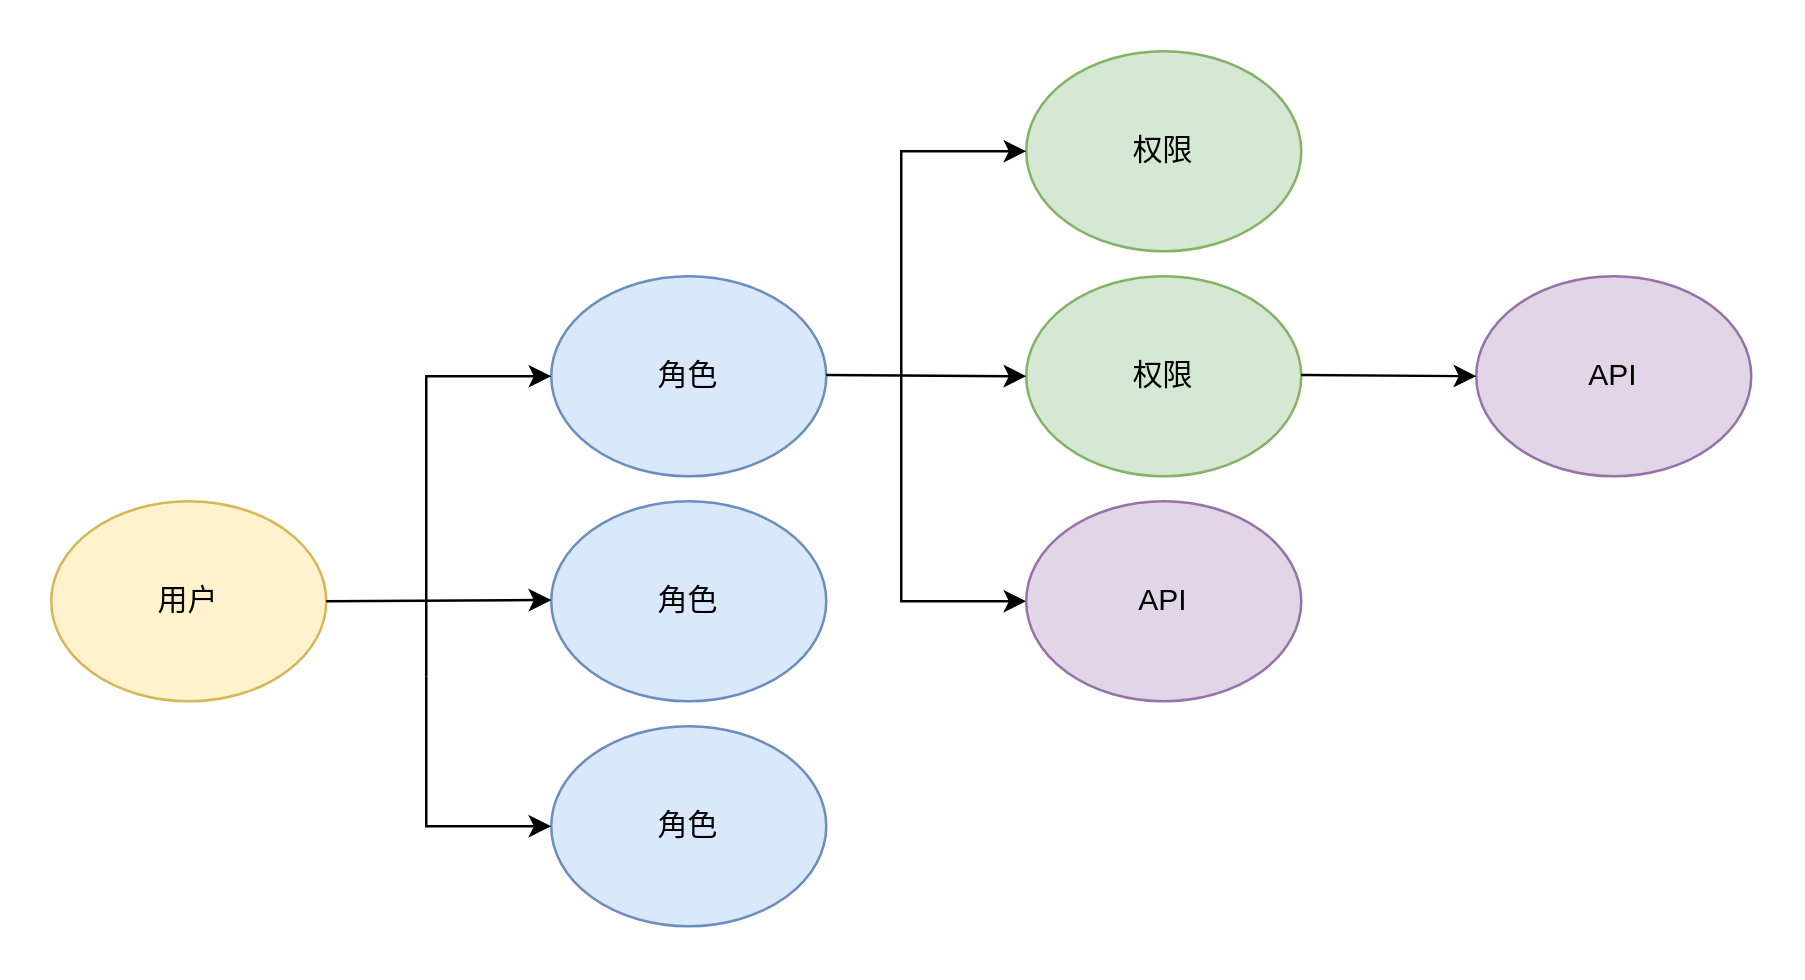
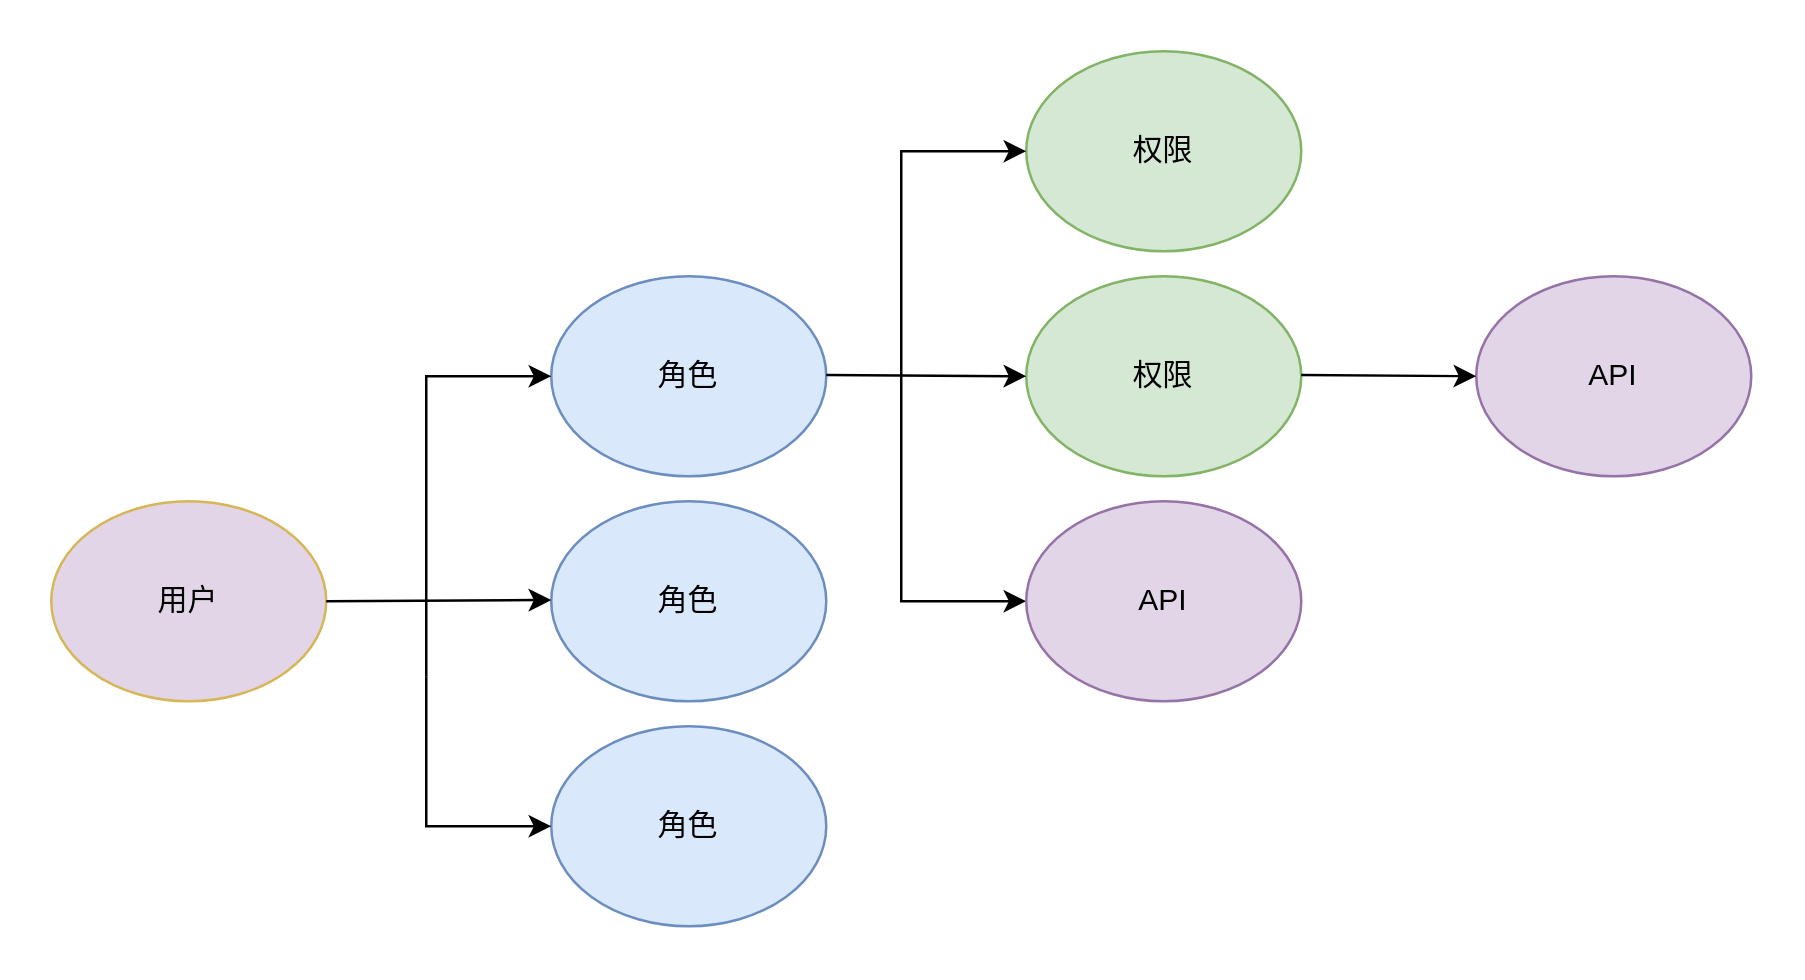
(189, 601) -> (189, 601)
